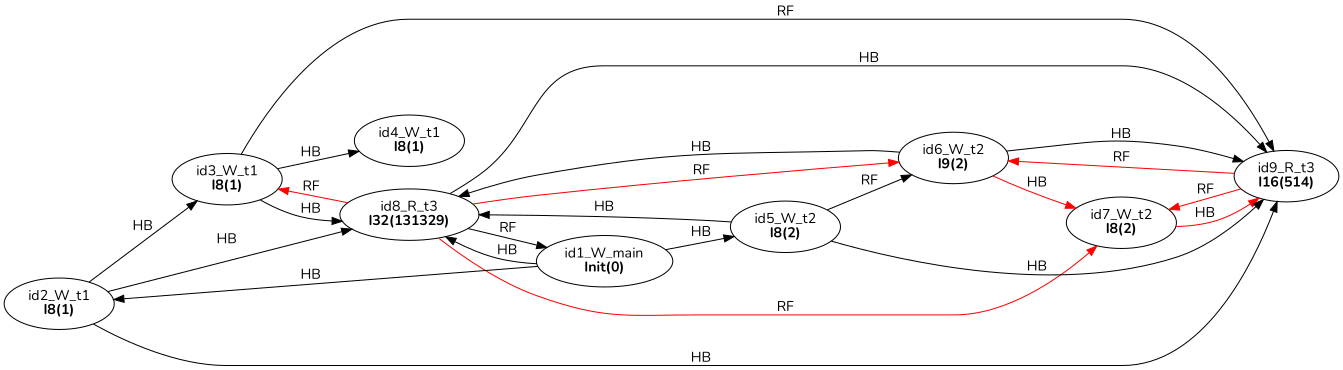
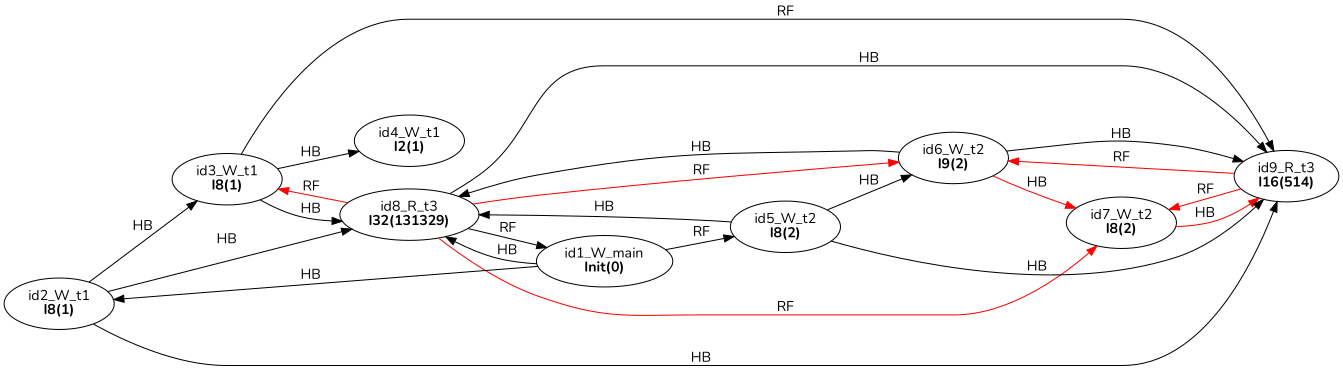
(409, 147) -> (409, 147)
(869, 181) -> (869, 181)
(701, 232) -> (701, 232)
